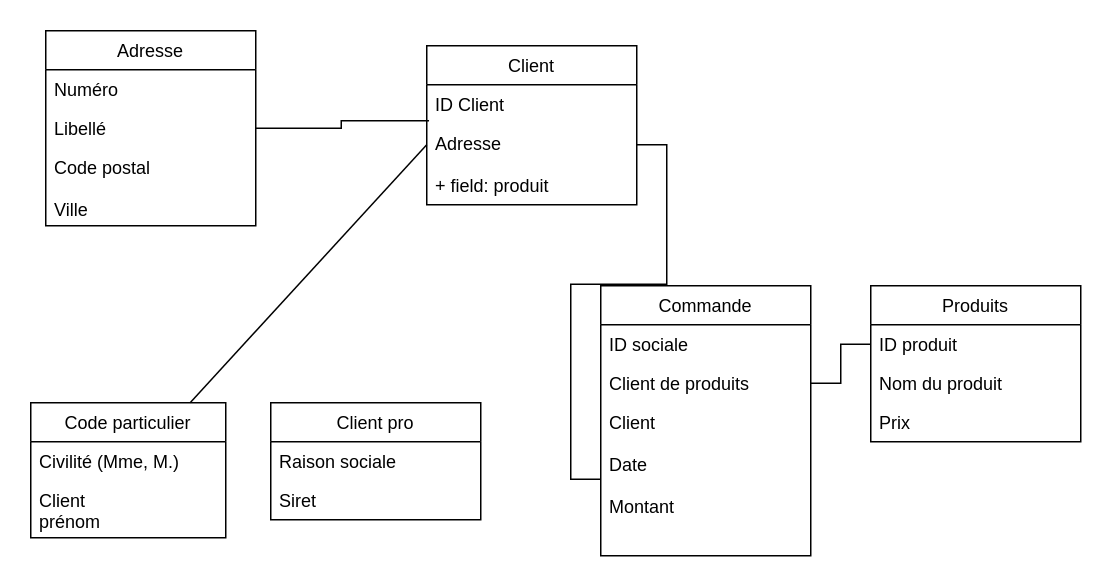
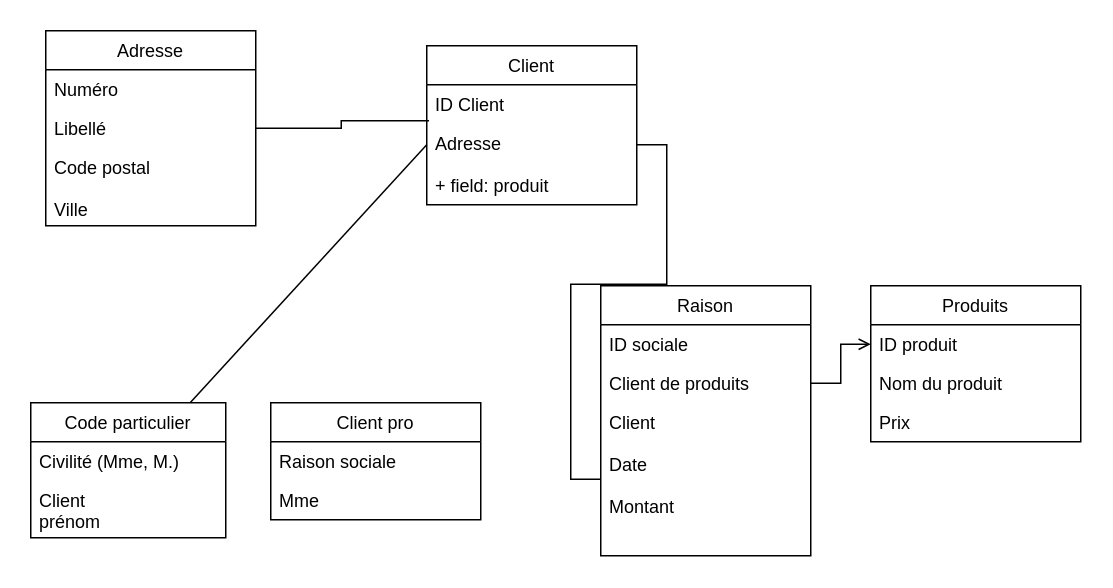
(705, 306) -> (705, 306)
(865, 344) -> (864, 344)
(302, 501) -> (294, 501)
